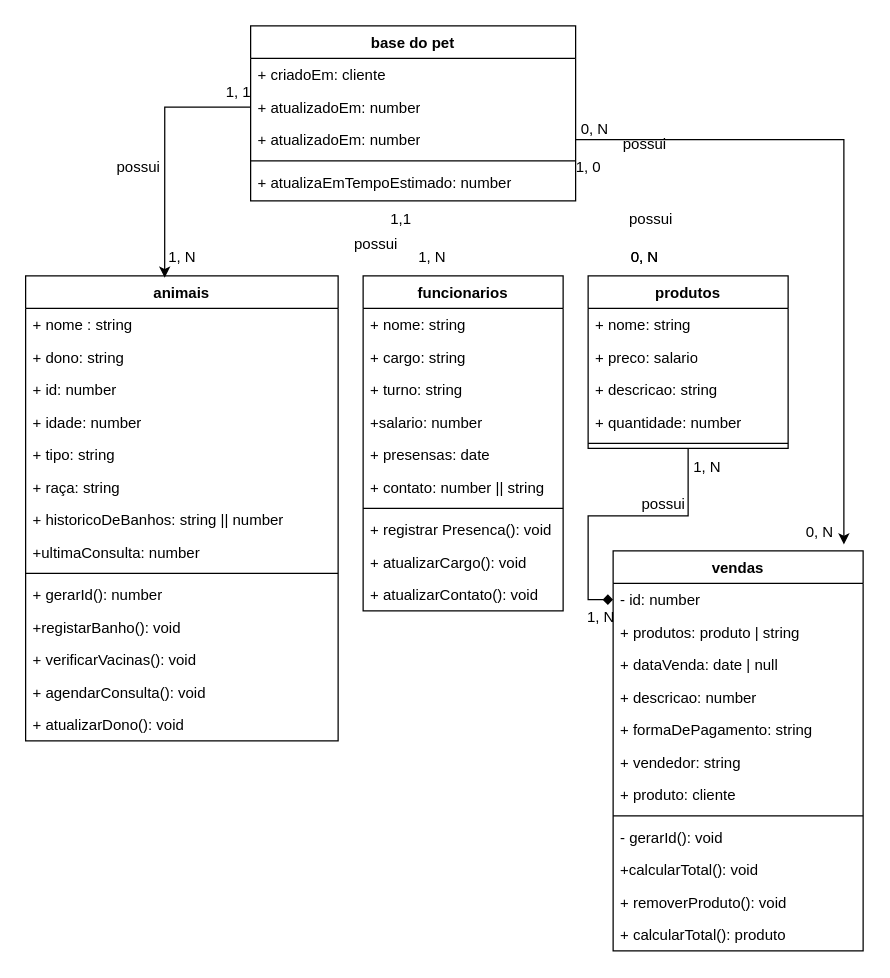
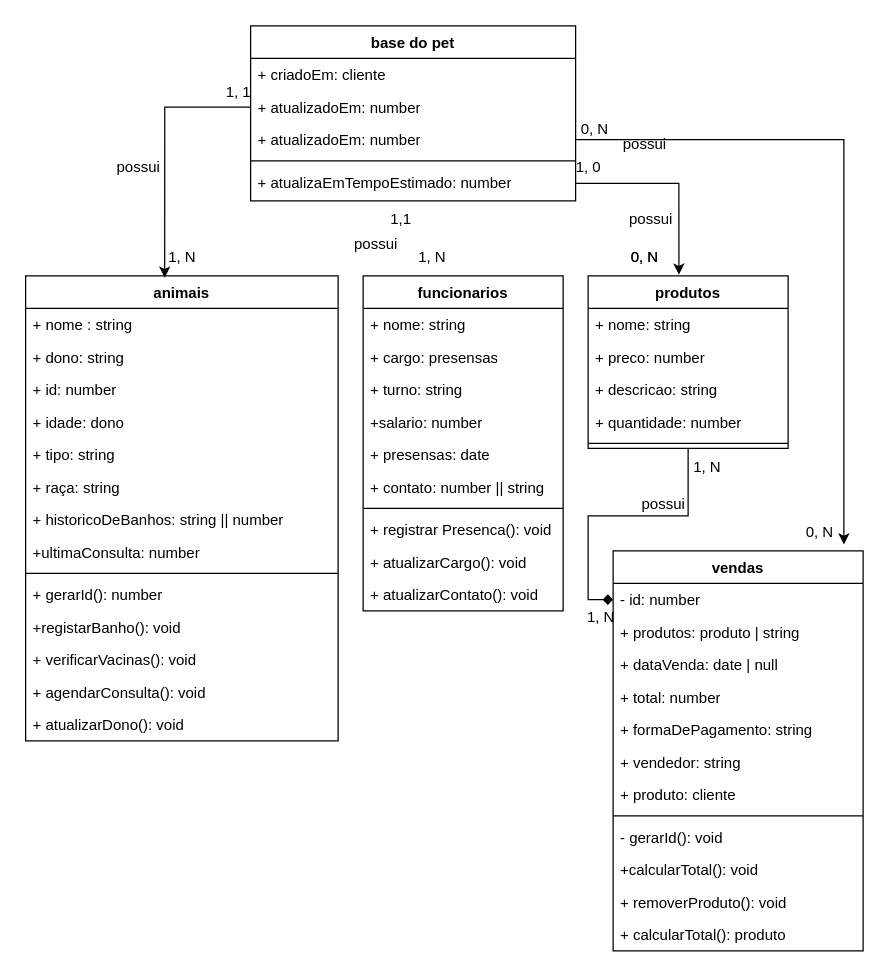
none -> (669, 183)
(426, 358) -> (440, 358)
(653, 358) -> (653, 358)
(88, 423) -> (80, 423)
(693, 698) -> (676, 698)
